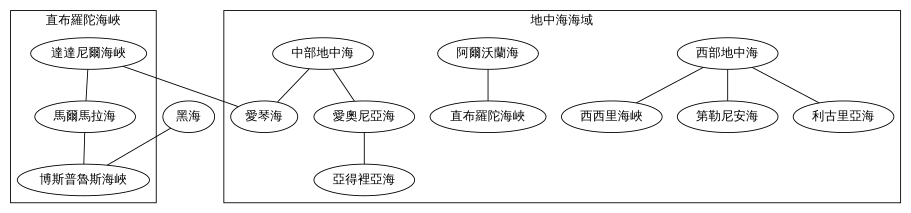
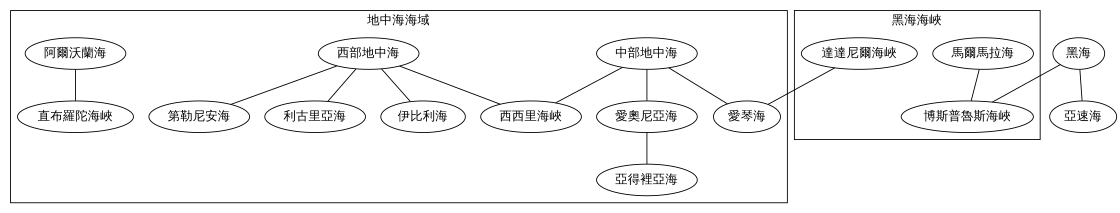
(83, 21) -> (917, 21)
(87, 85) -> none
none -> (589, 85)
none -> (423, 117)
none -> (1083, 117)
